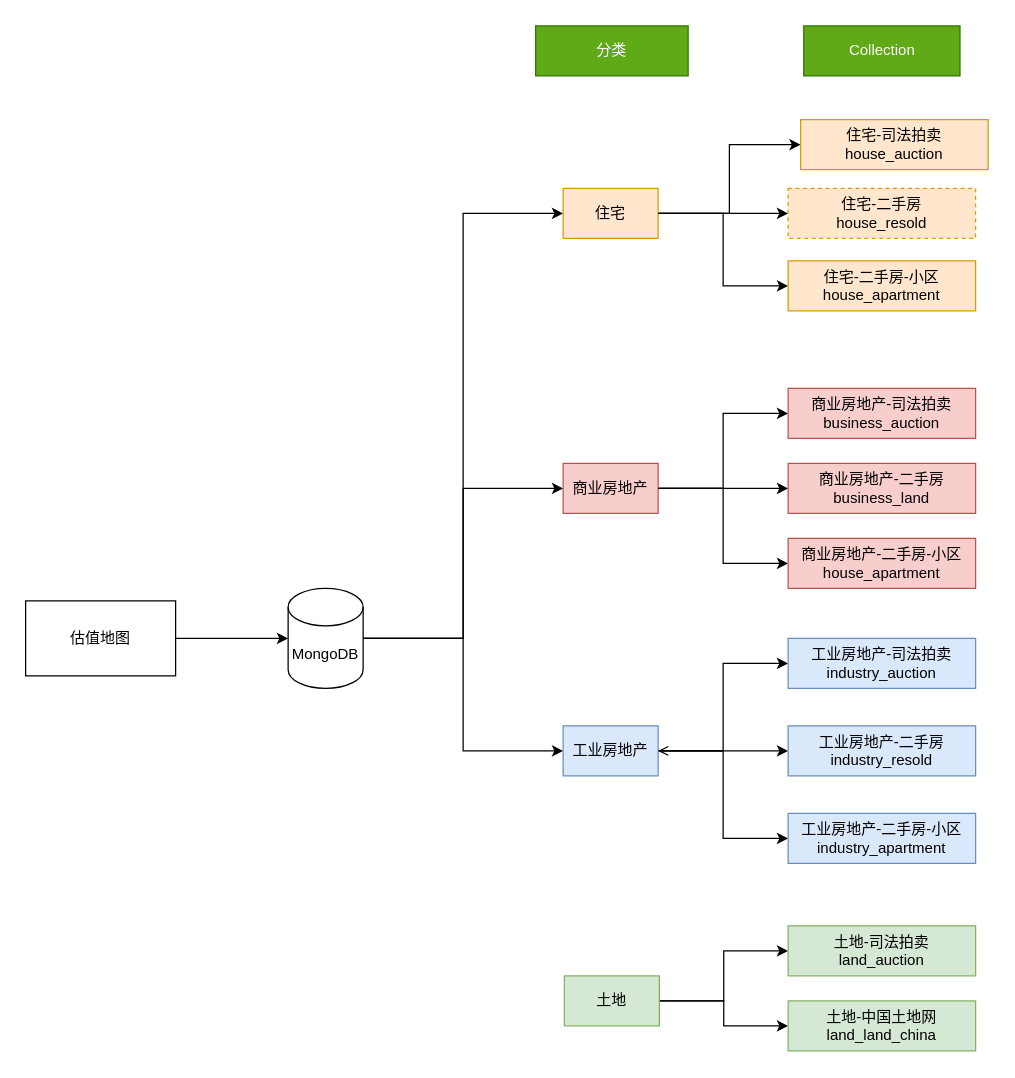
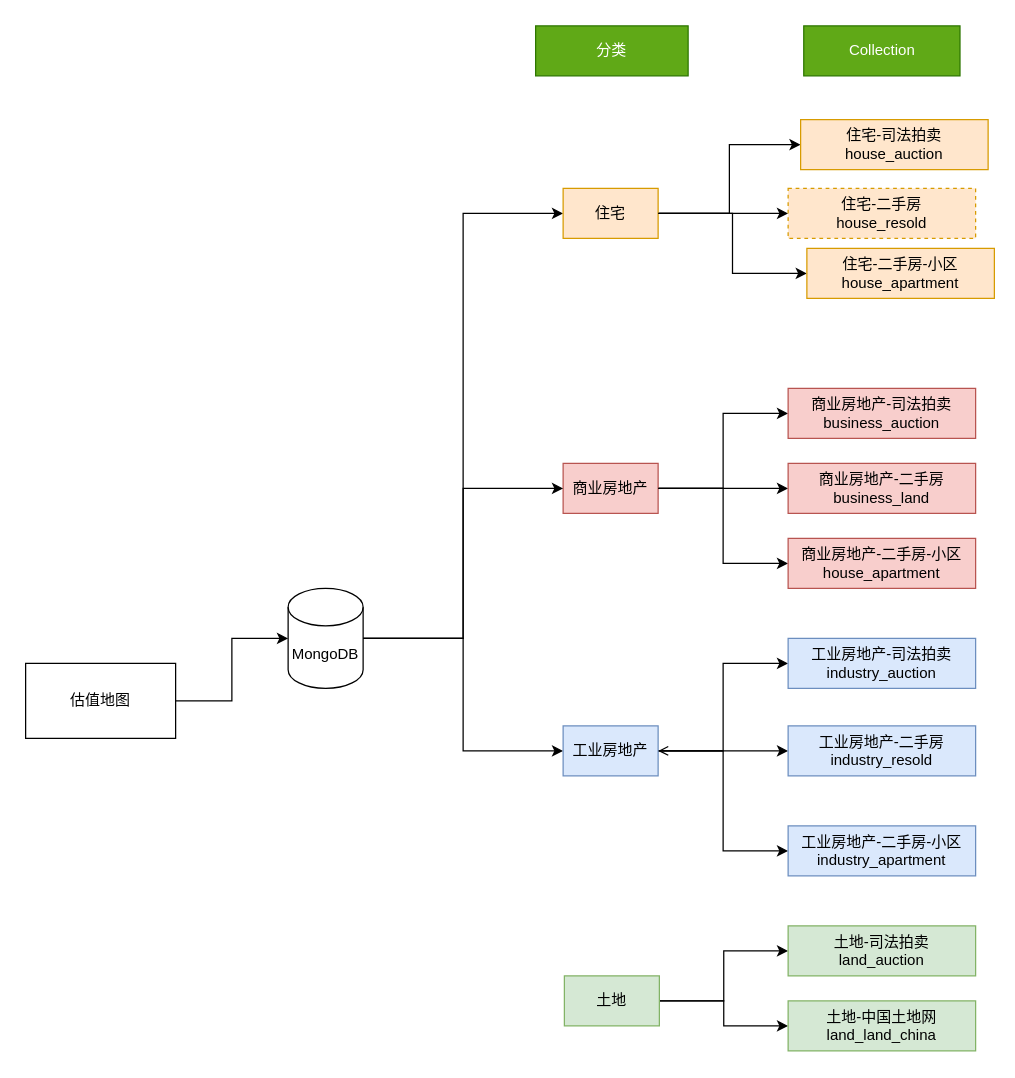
(882, 286) -> (901, 273)
(101, 638) -> (101, 701)
(882, 838) -> (882, 851)
